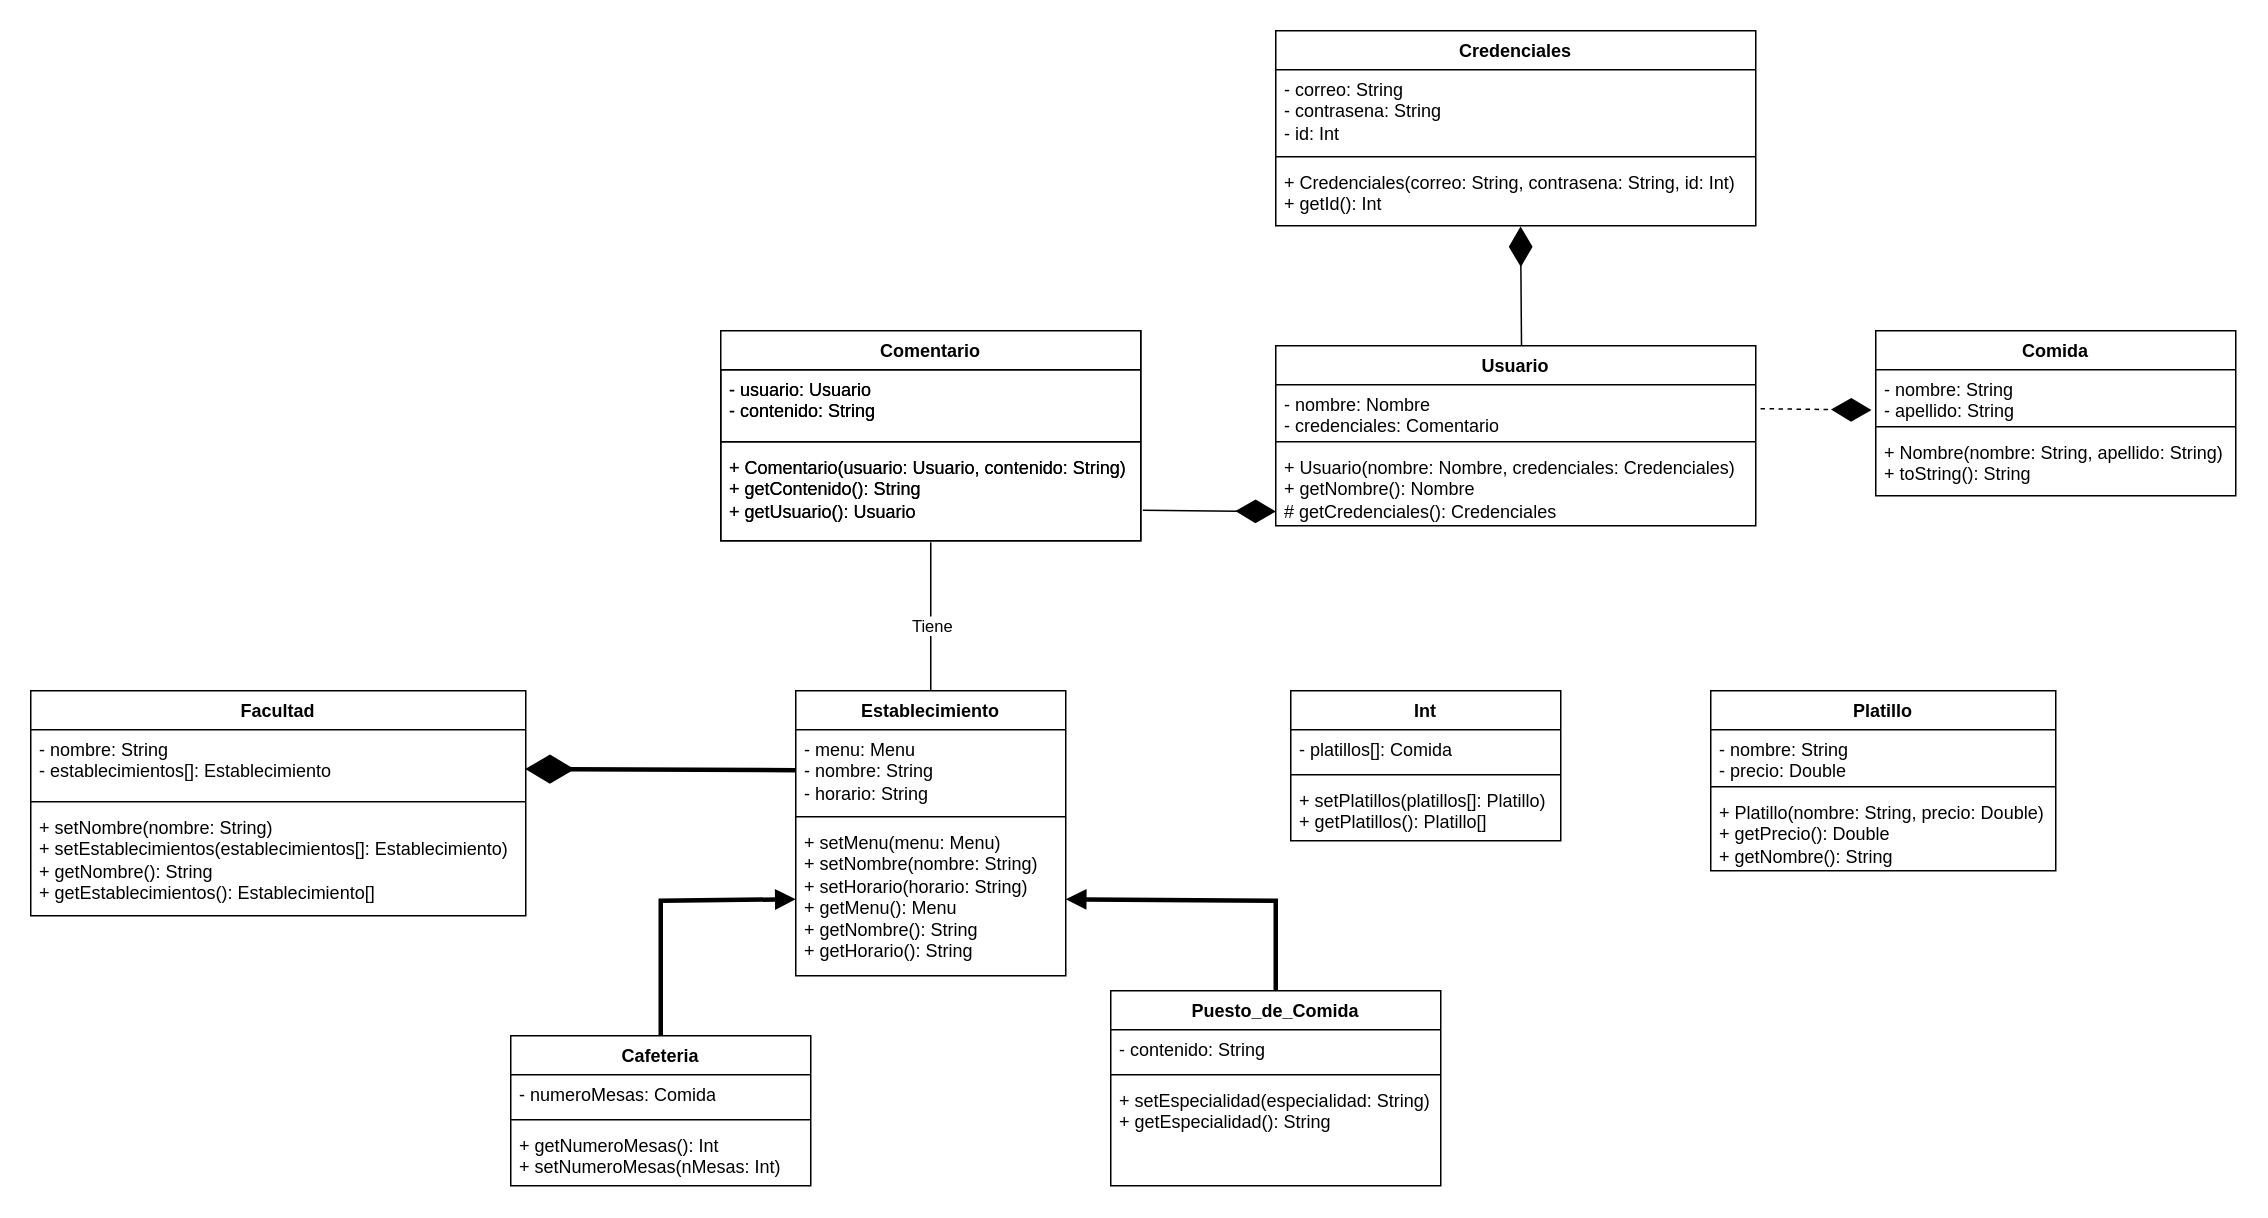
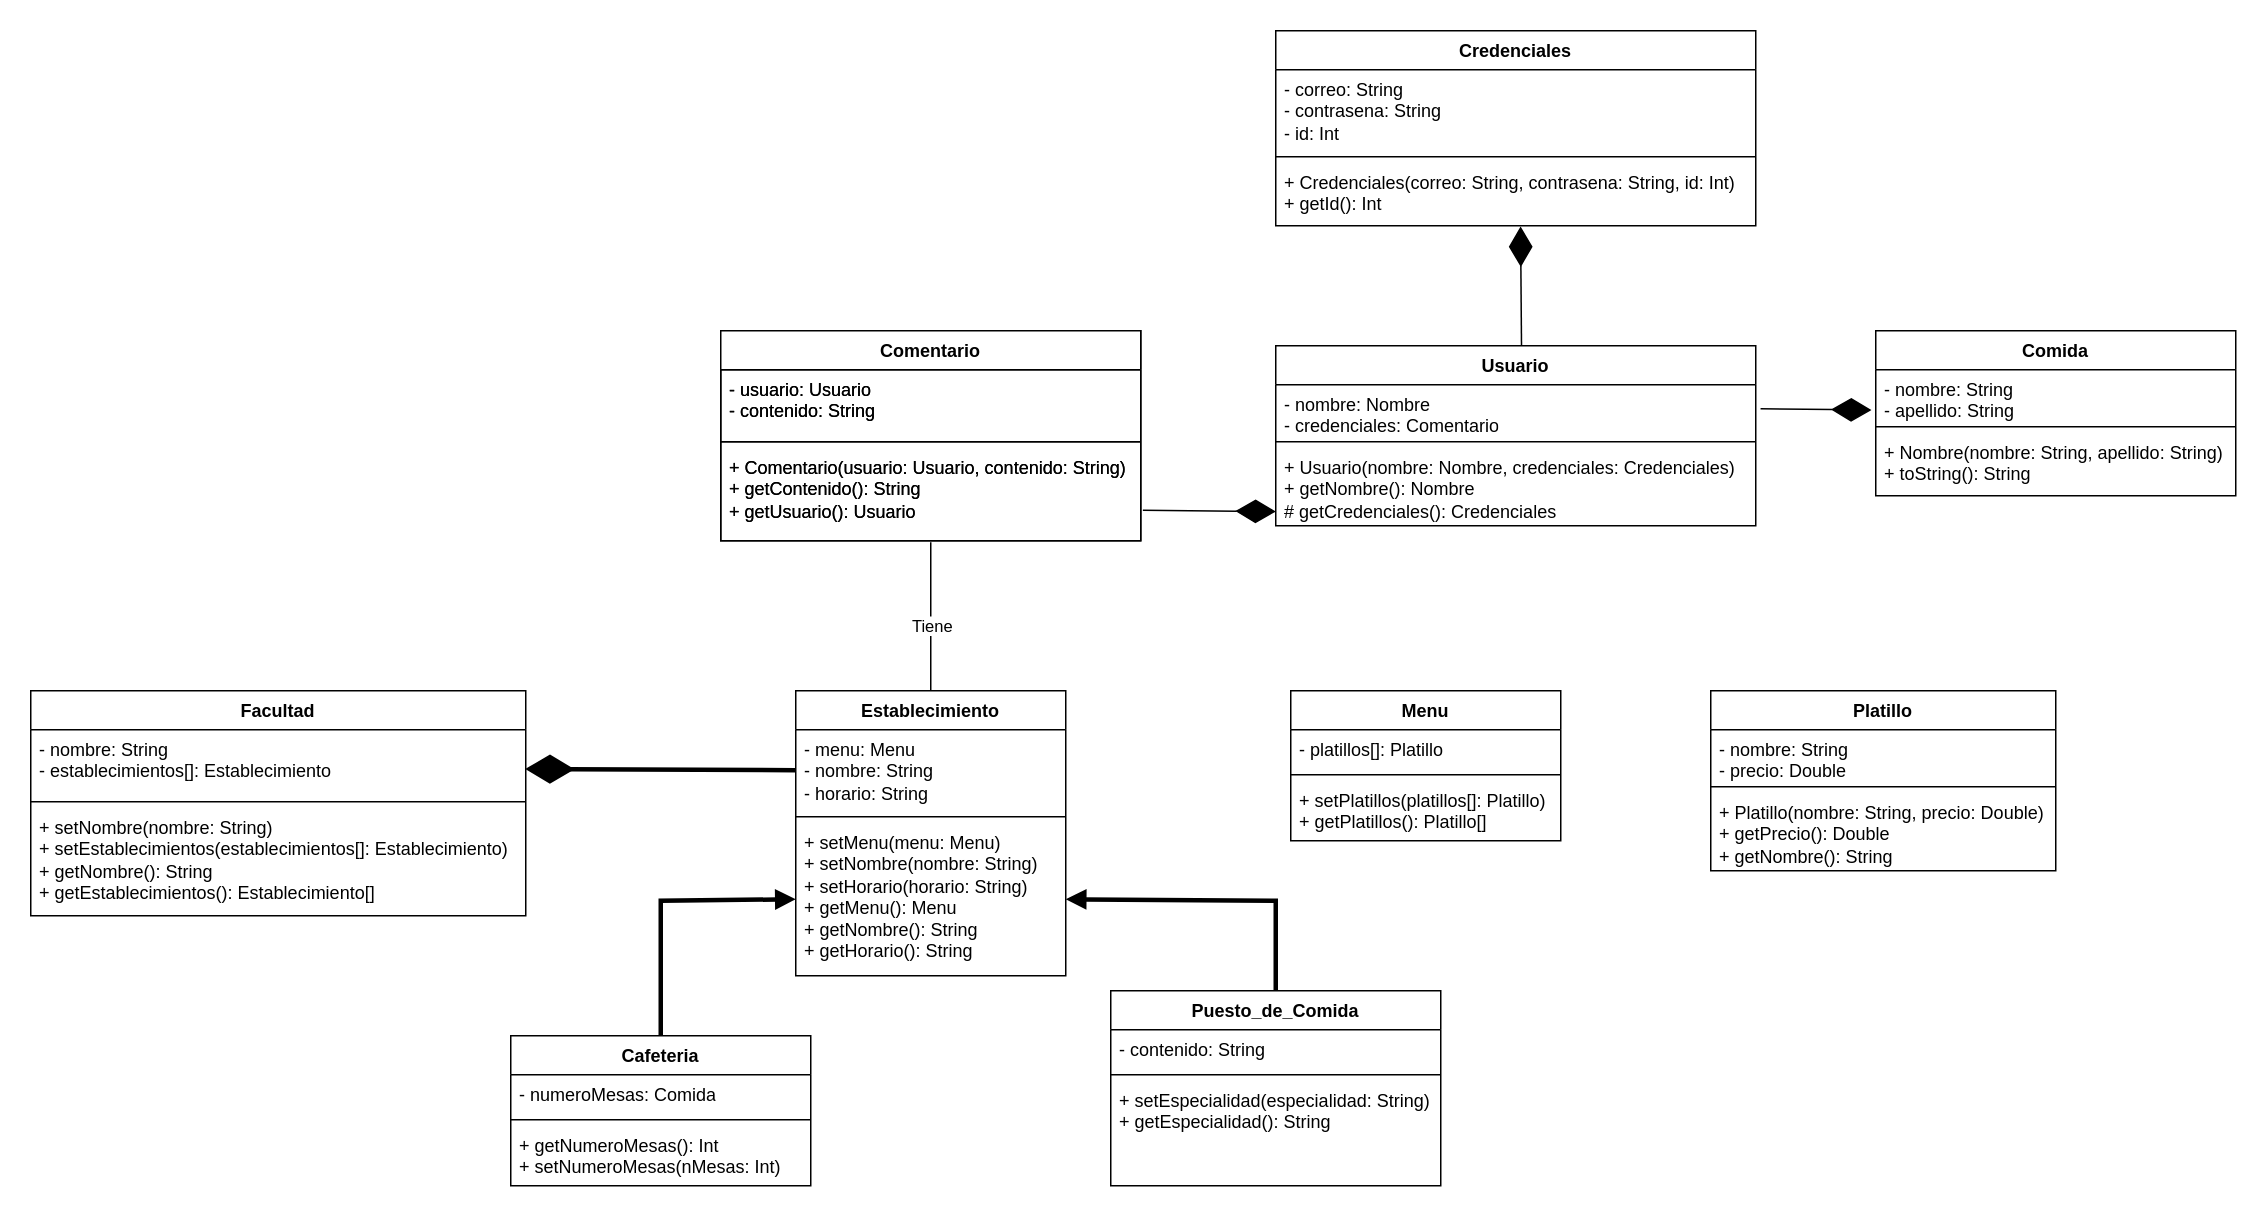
(1797, 409) -> (1797, 409)
(1426, 712) -> (1426, 712)
(1387, 751) -> (1390, 751)
